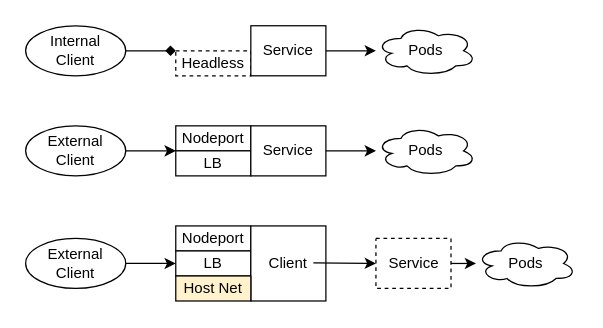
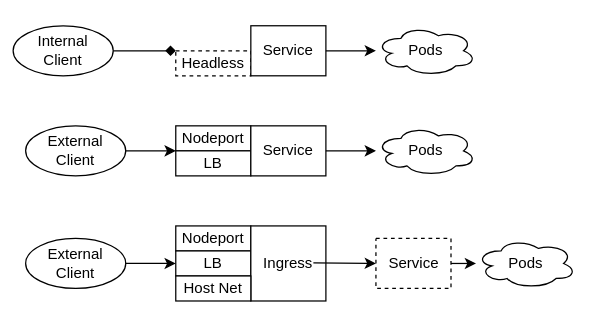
(76, 51) -> (63, 51)
(288, 263) -> (288, 263)
(213, 288) -> (213, 288)
